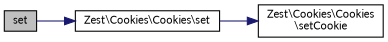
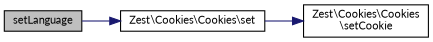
(20, 21) -> (43, 21)
